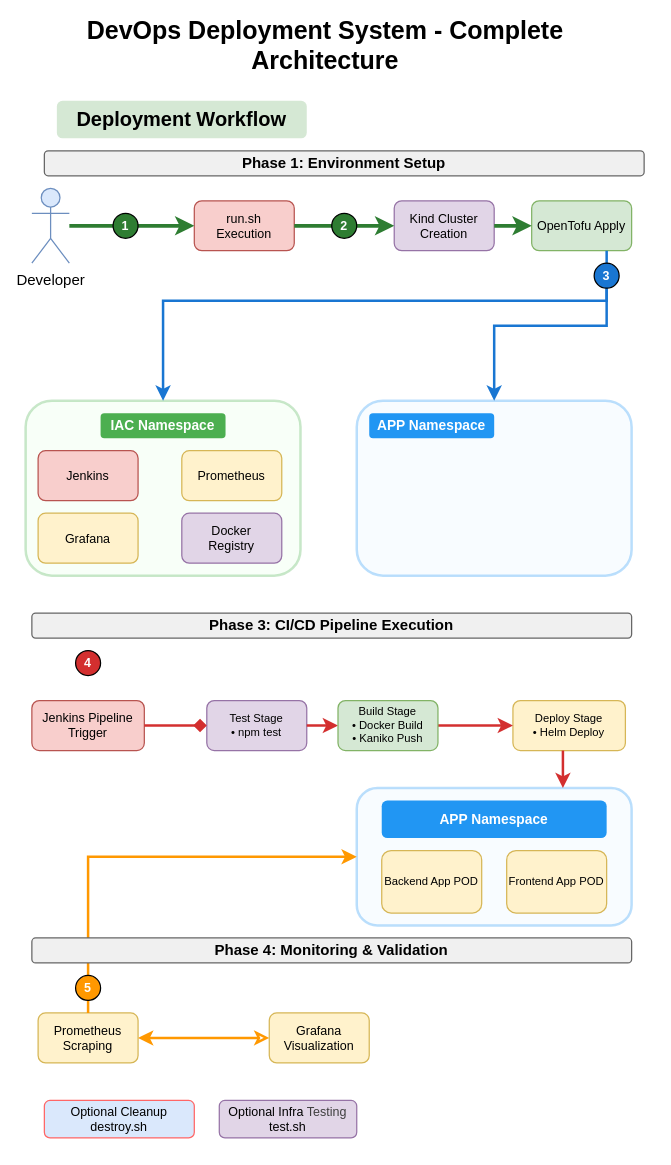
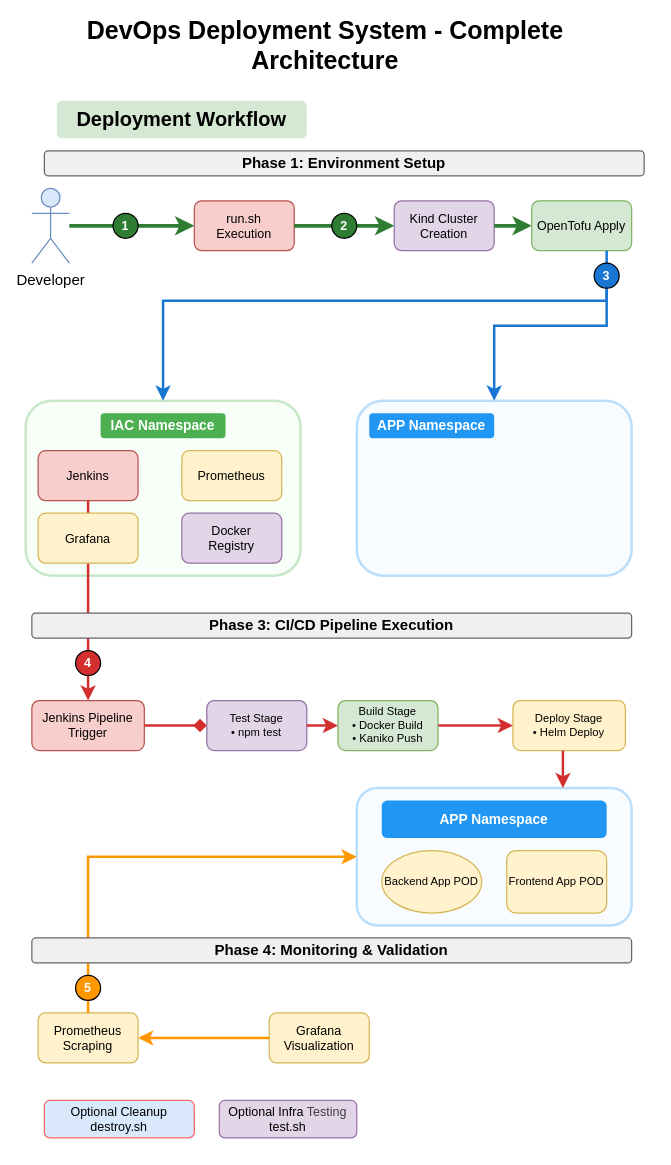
none -> (88, 587)
(432, 882) -> (432, 882)
(256, 1038) -> (261, 1038)
